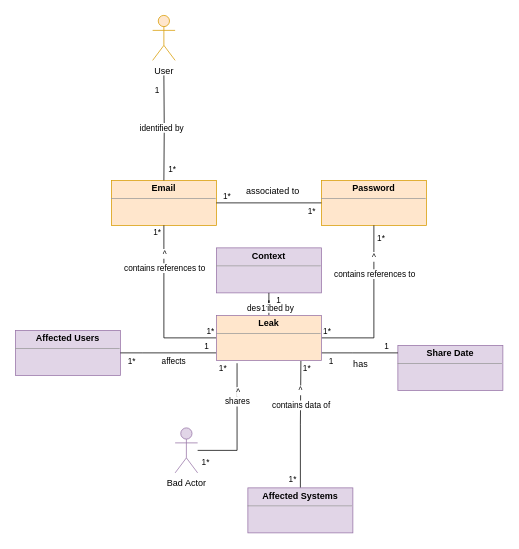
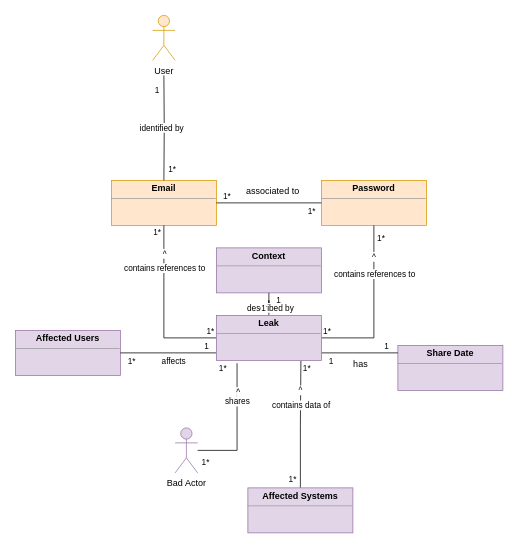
(269, 338) -> (269, 338)
